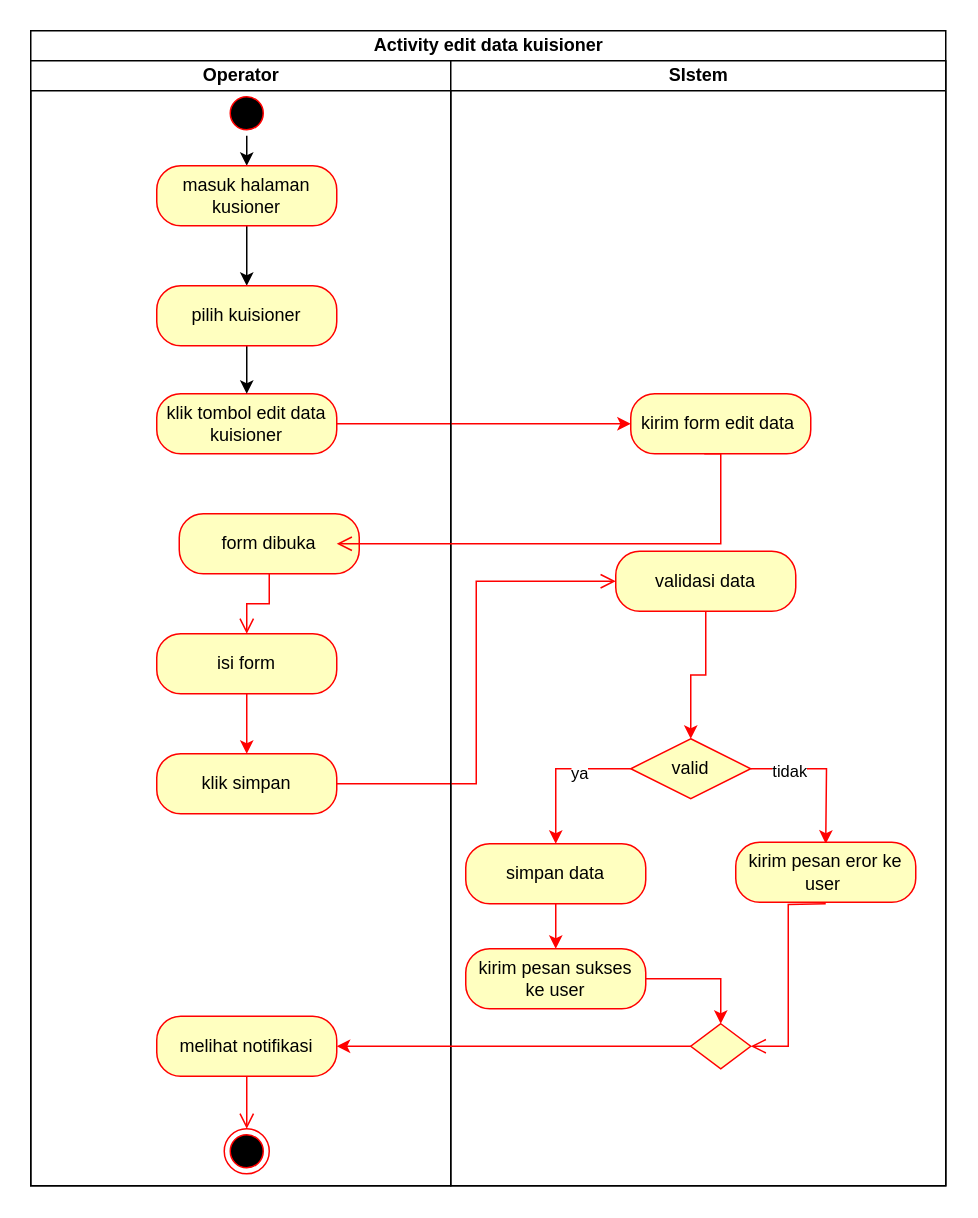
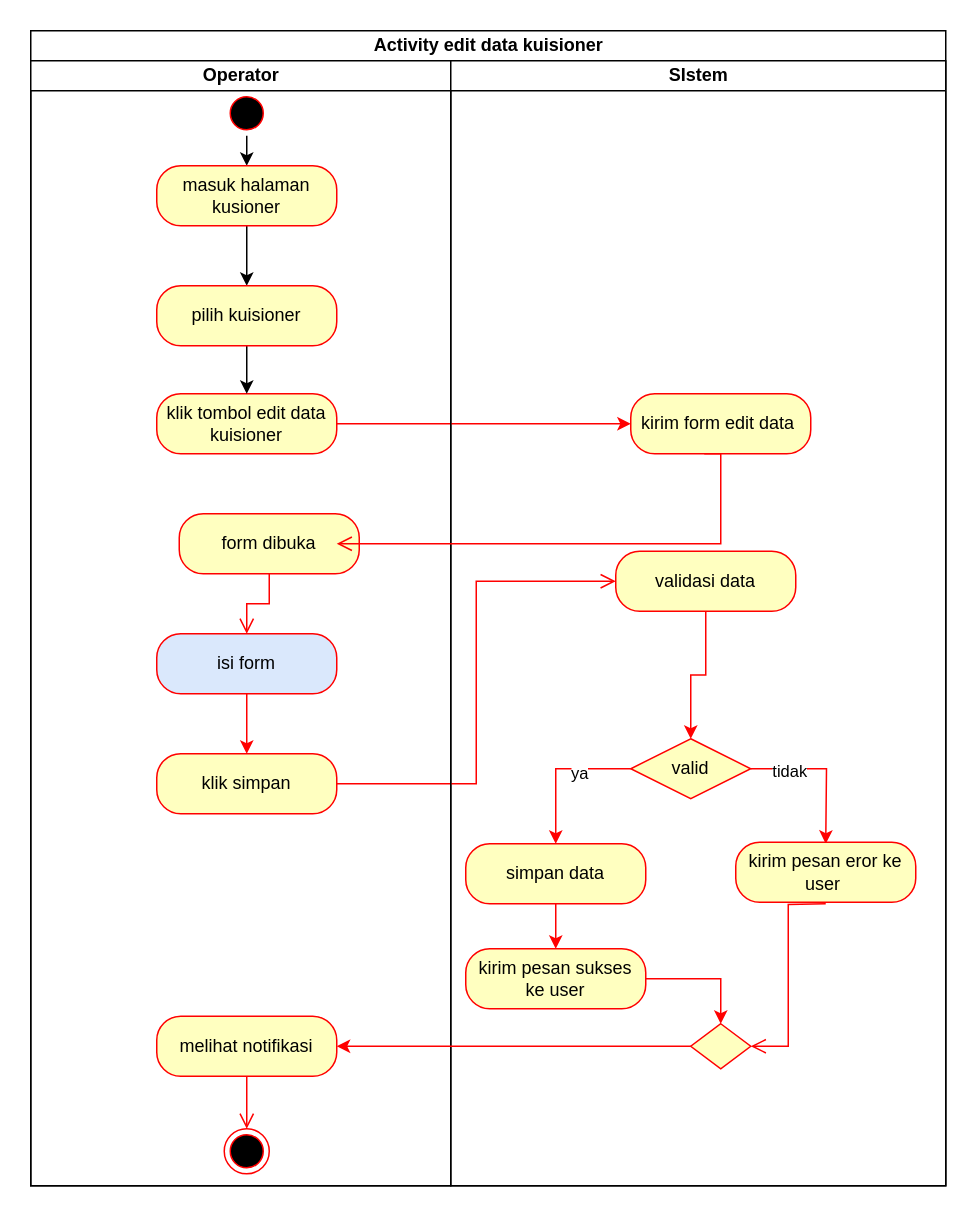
(247, 664) -> (247, 664)
